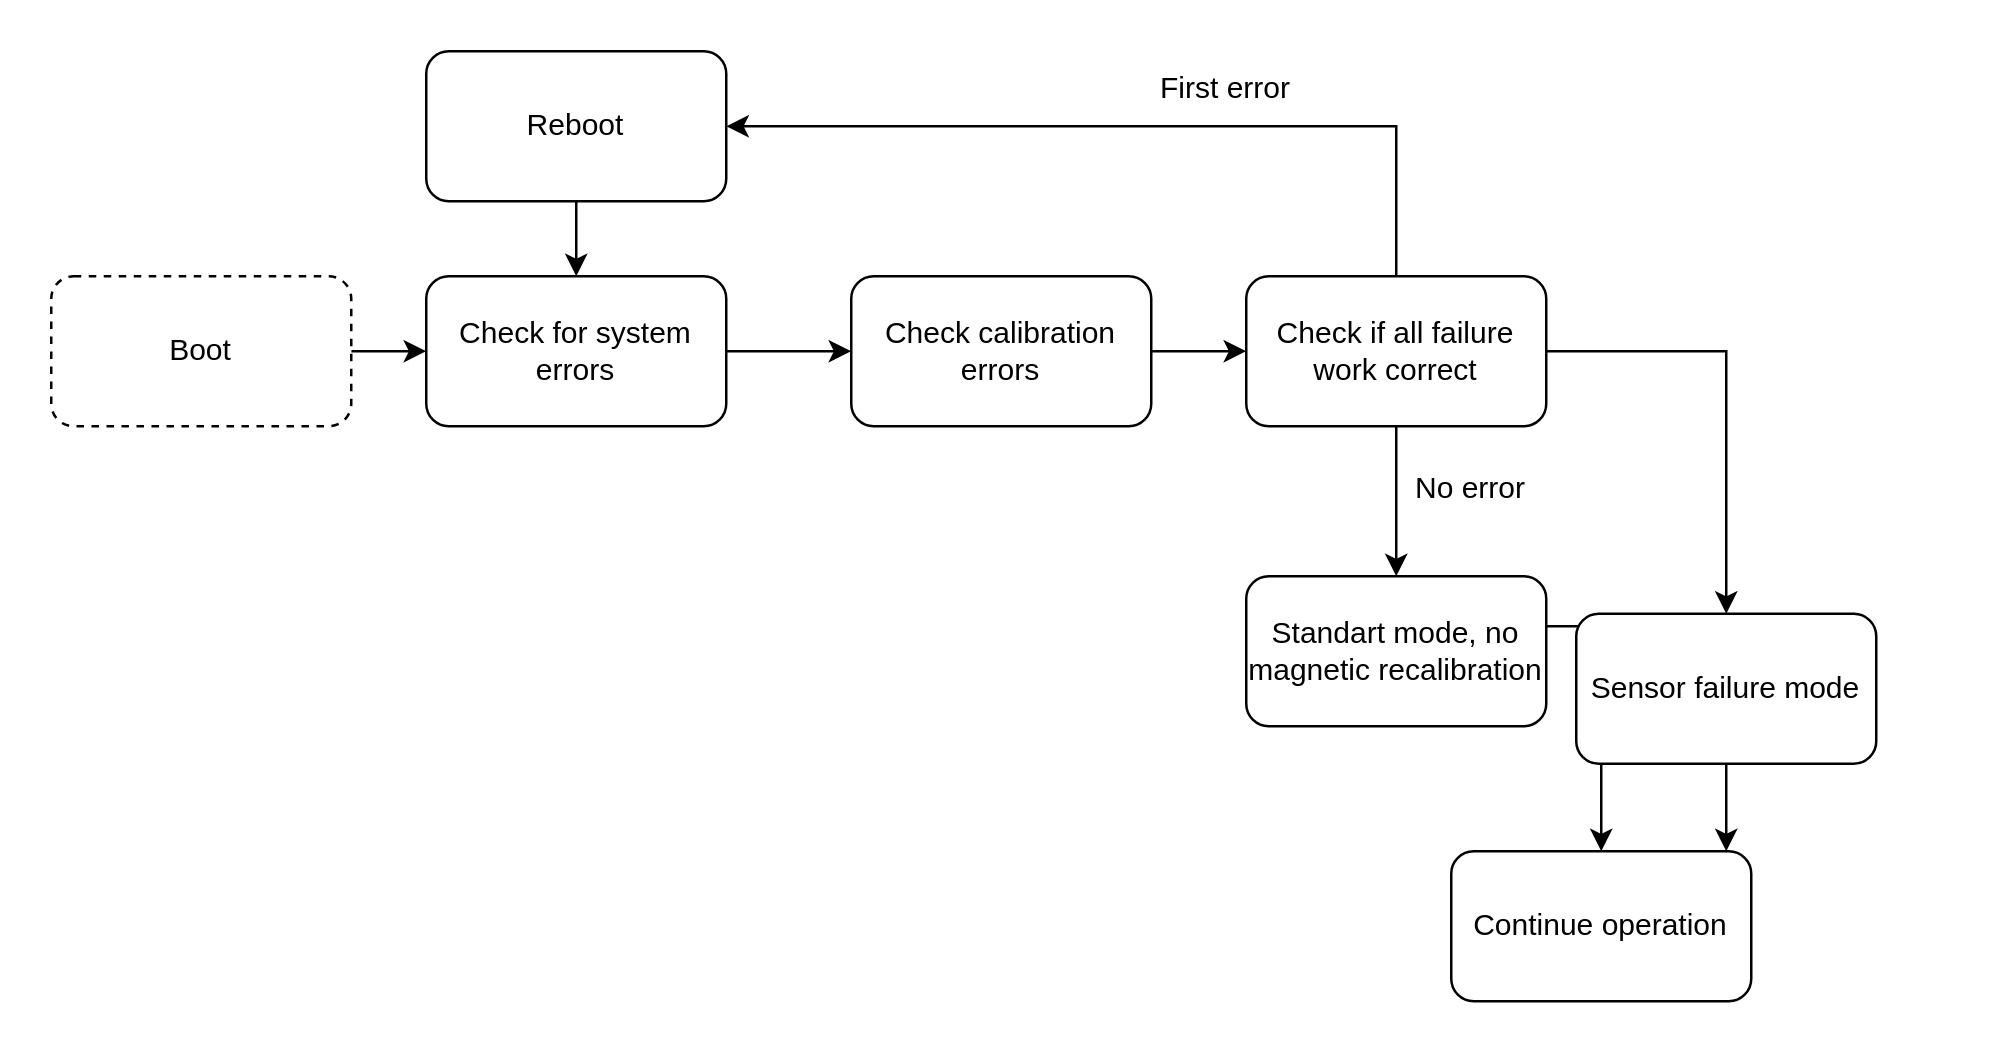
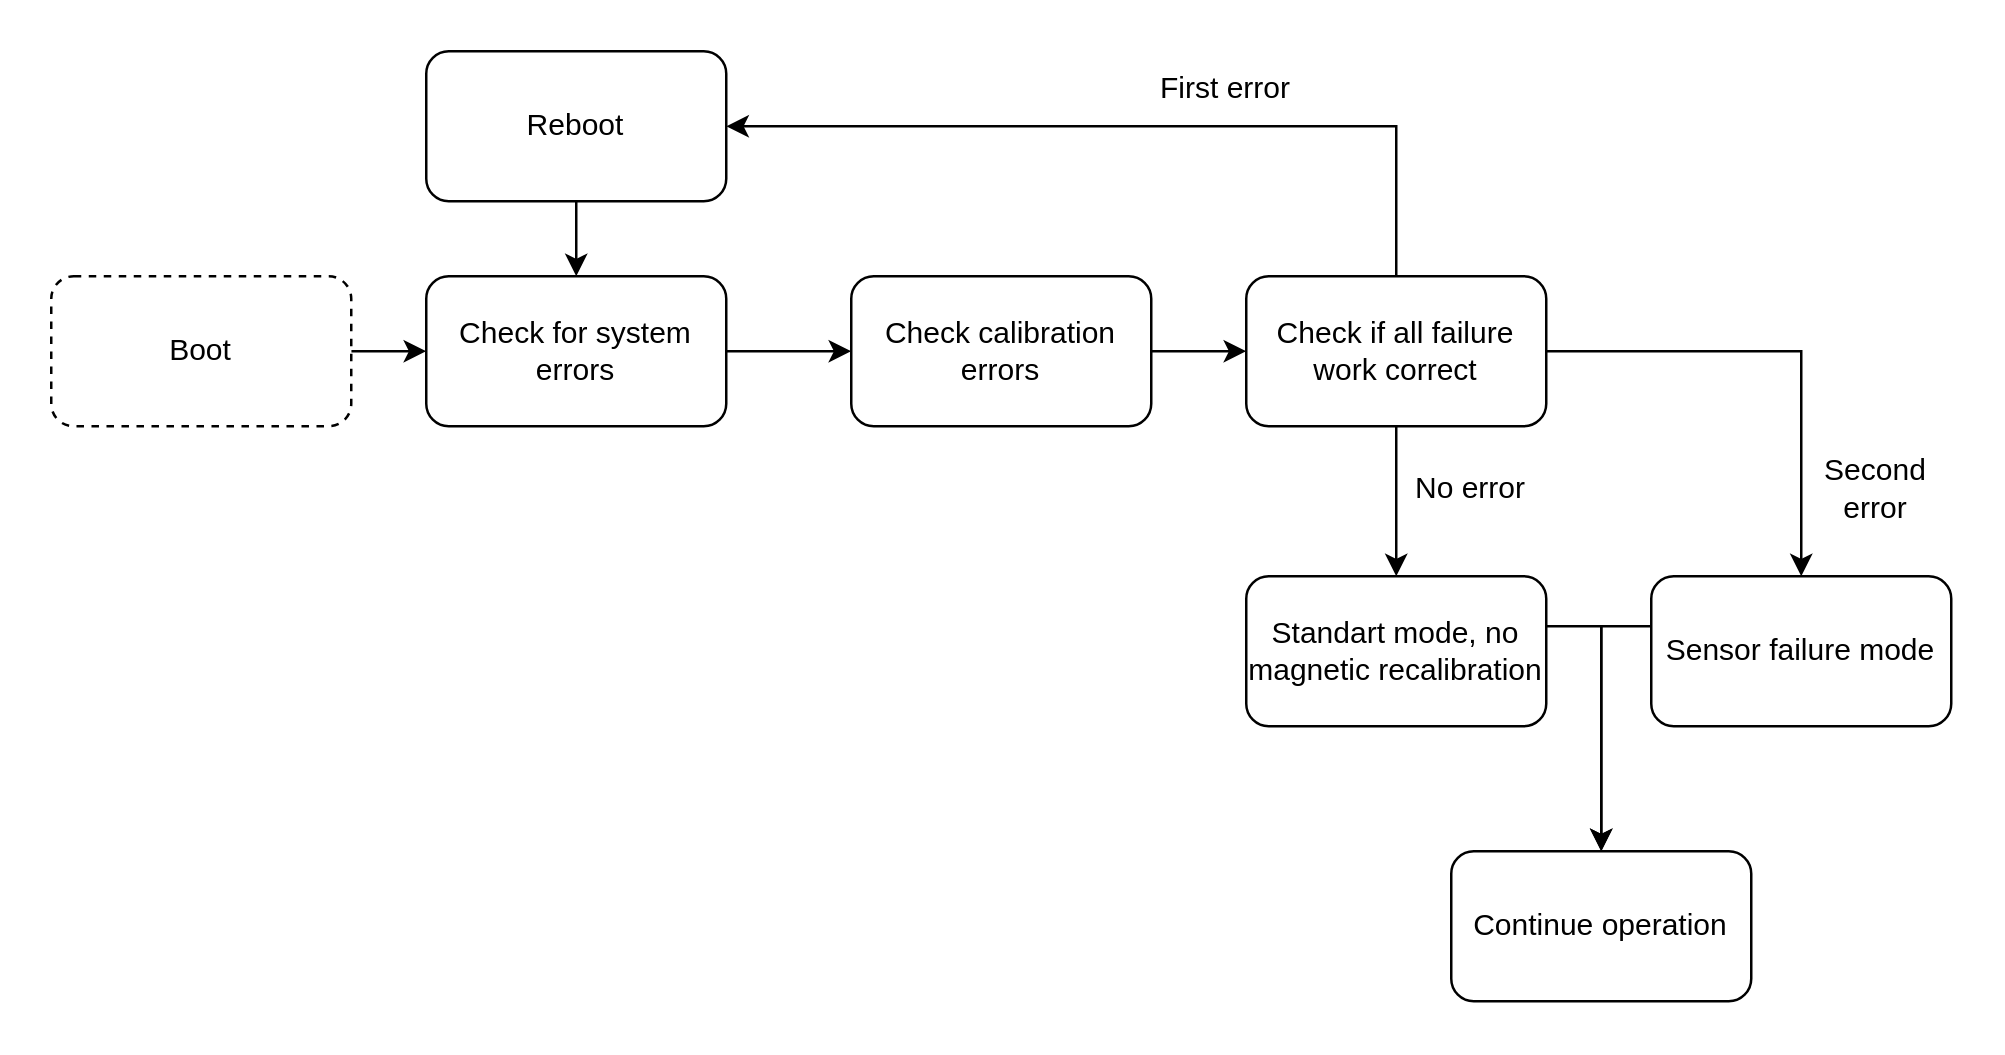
none -> (1876, 489)
(1726, 689) -> (1801, 651)
